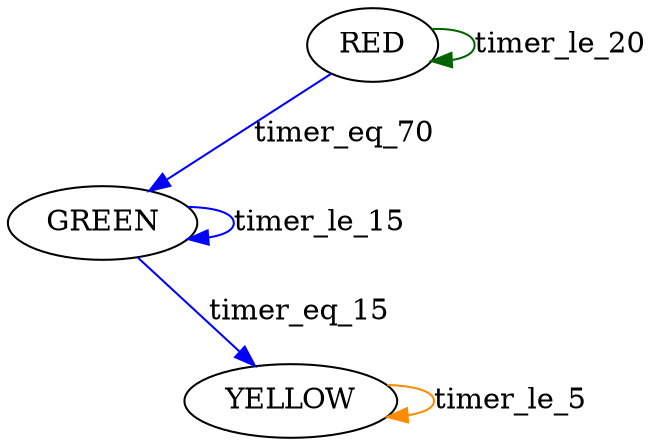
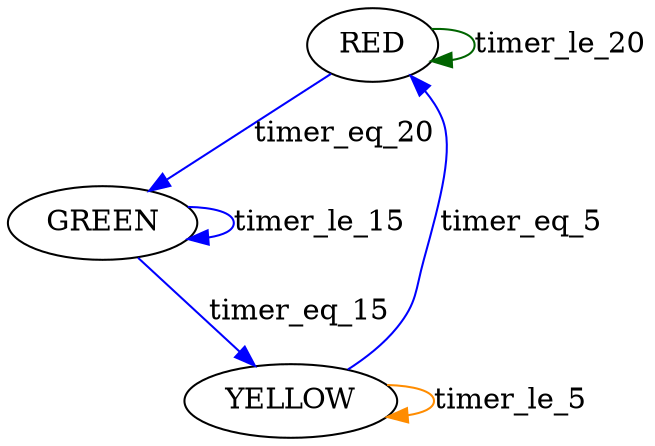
(344, 134) -> (344, 134)
none -> (429, 241)
